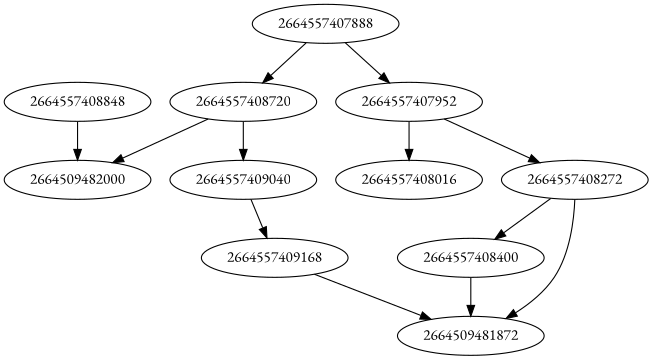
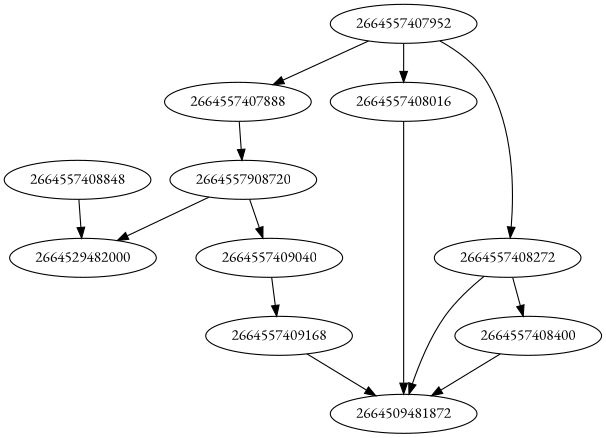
(363, 59) -> (326, 61)
(243, 102) -> (243, 180)
(78, 180) -> (83, 258)
none -> (404, 252)
